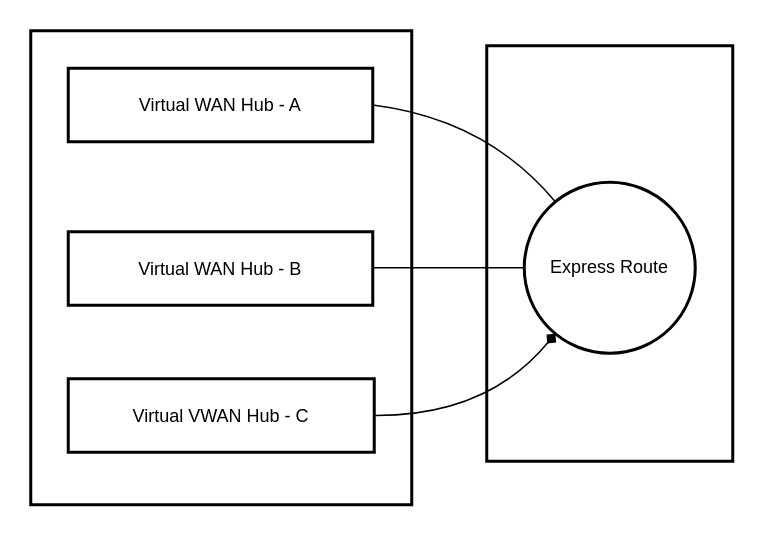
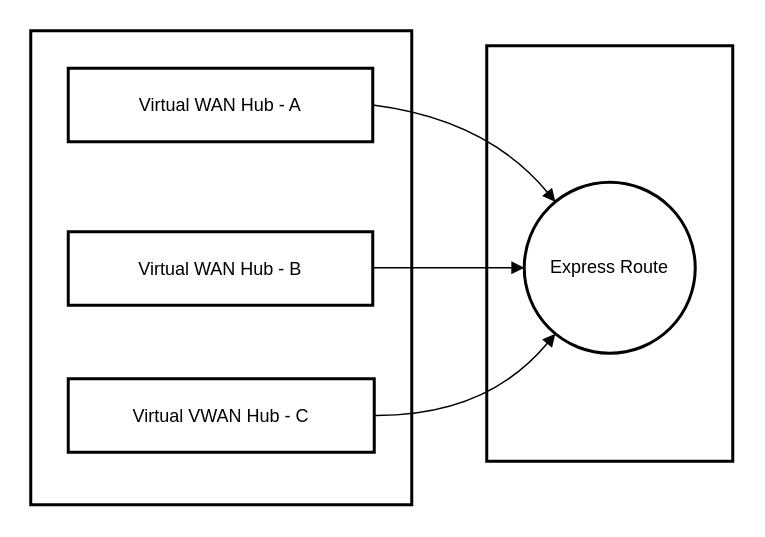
(497, 149) -> (493, 145)
(516, 268) -> (510, 268)
(547, 344) -> (547, 344)
